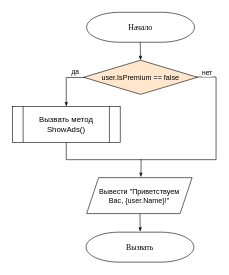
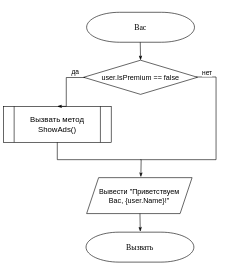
(141, 27) -> (141, 27)
(141, 77) -> (141, 77)
(66, 125) -> (57, 125)
